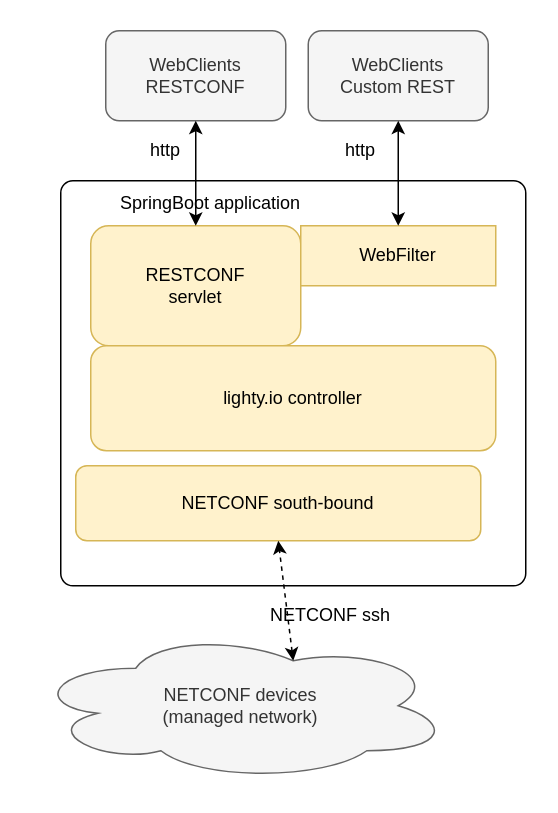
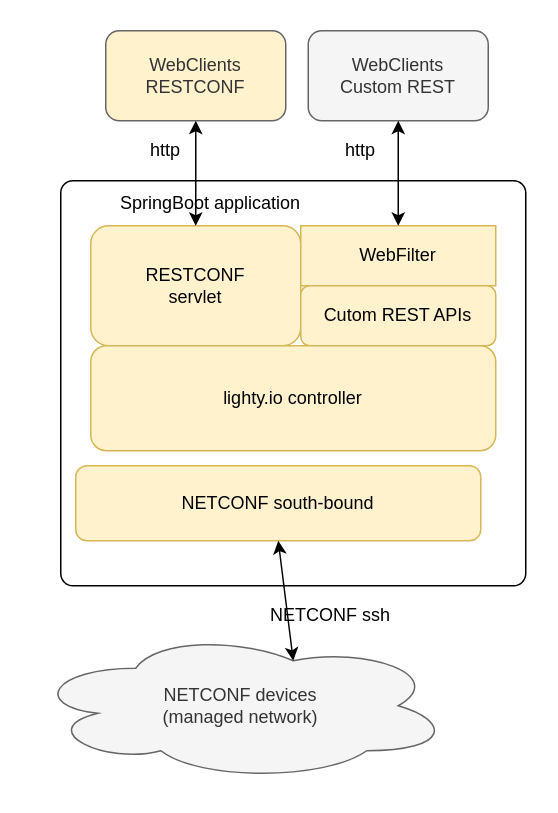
(196, 76) -> (196, 76)
none -> (398, 316)
(286, 600) -> (286, 600)
